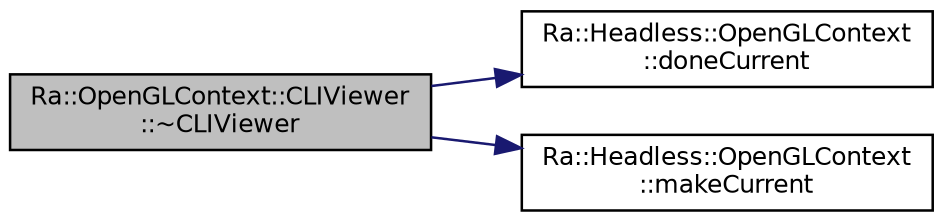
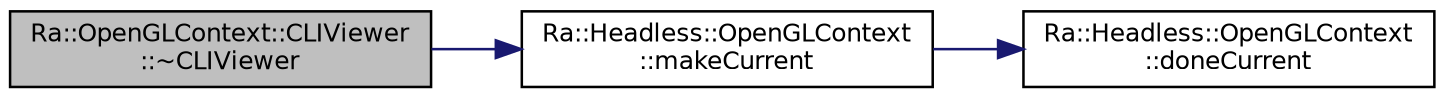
(464, 82) -> (966, 49)
